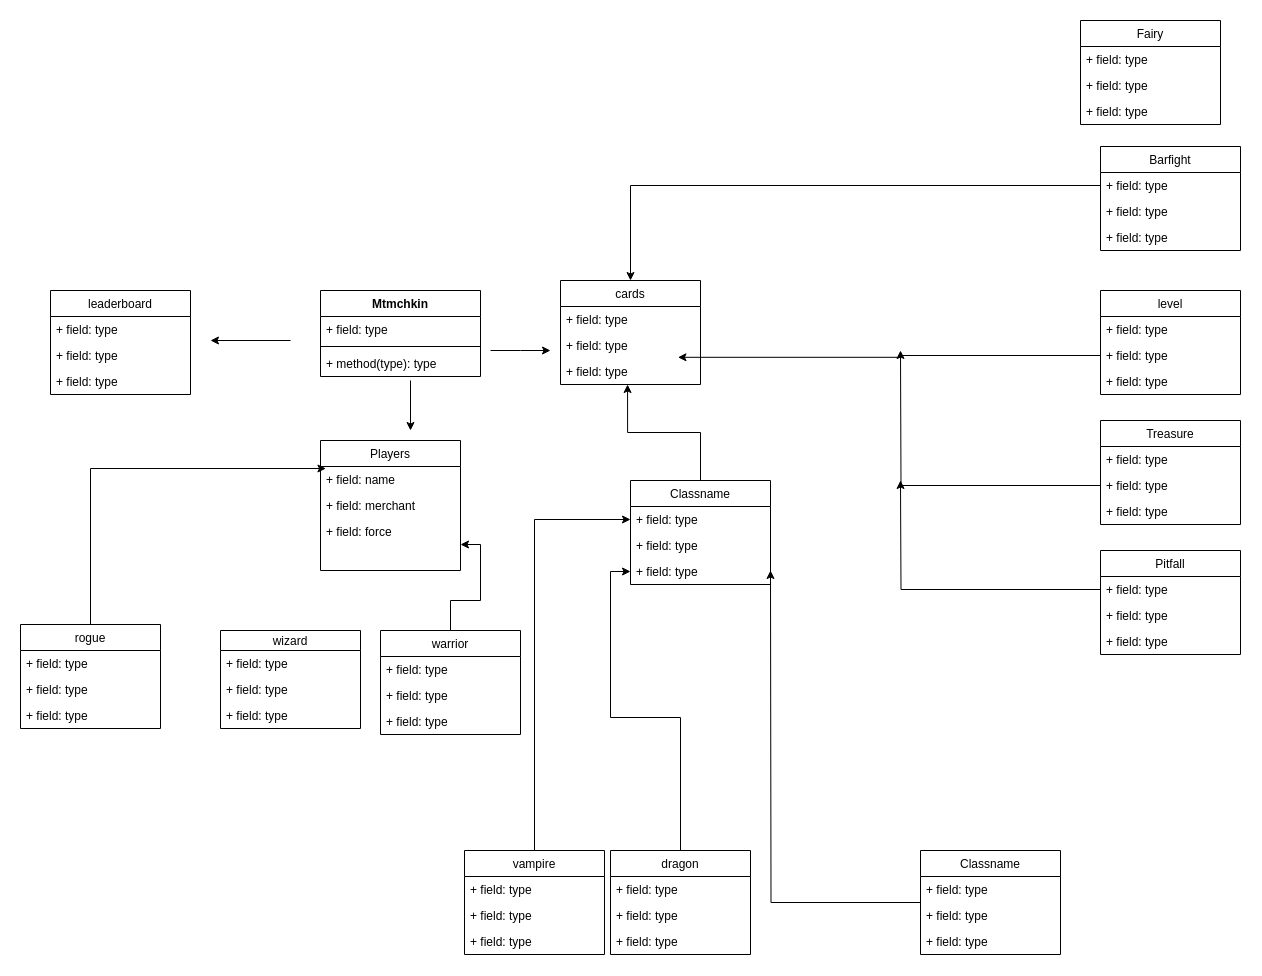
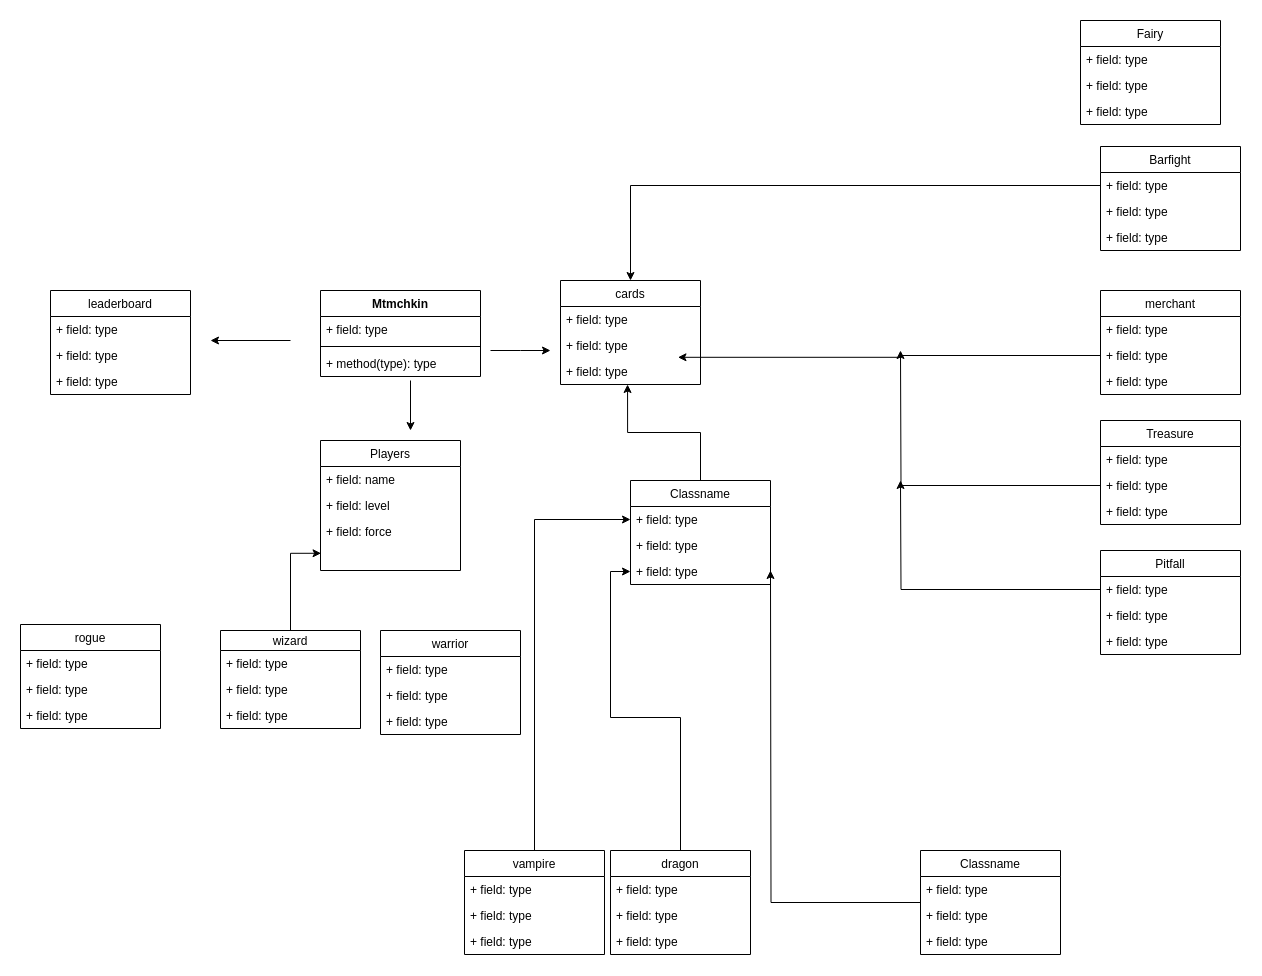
(1170, 304) -> (1170, 304)
(128, 469) -> none
(375, 506) -> (362, 506)
none -> (291, 579)
(481, 596) -> none
